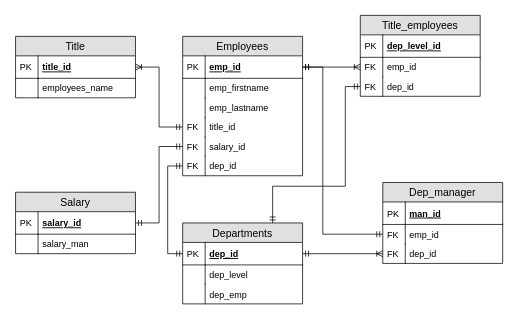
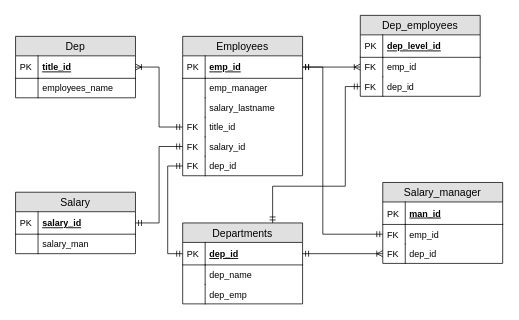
(420, 26) -> (420, 26)
(75, 47) -> (75, 47)
(241, 89) -> (237, 89)
(238, 108) -> (245, 108)
(443, 193) -> (443, 193)
(230, 275) -> (229, 275)
